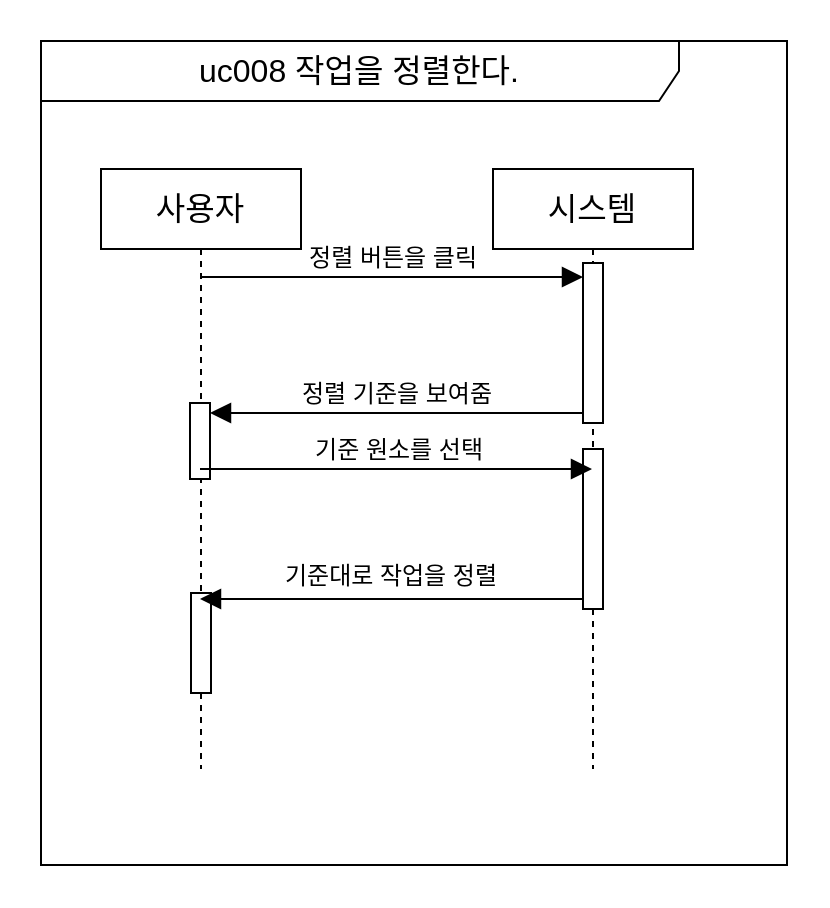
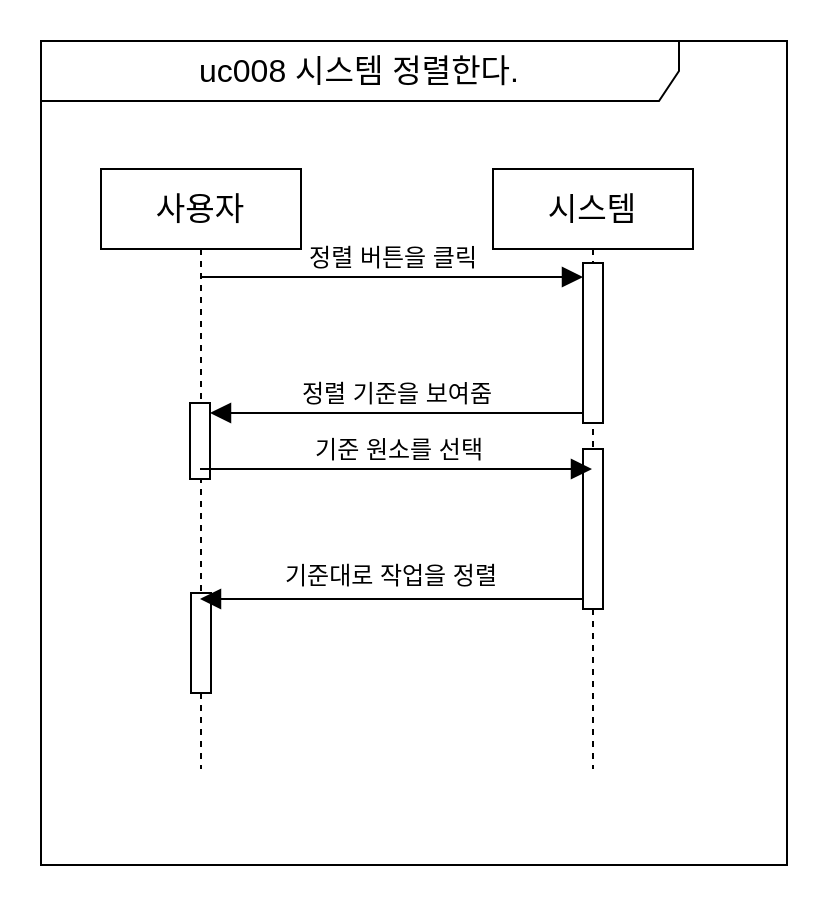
(360, 71) -> (360, 71)
